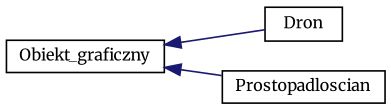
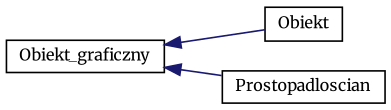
(304, 24) -> (304, 24)
